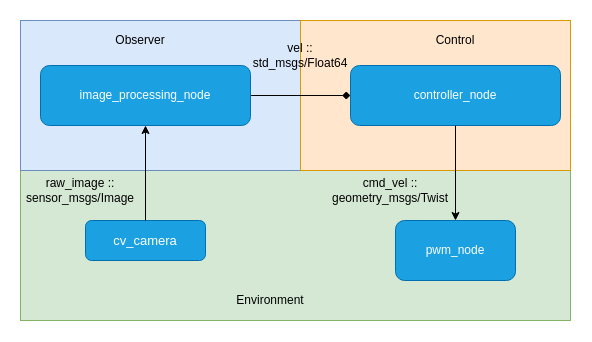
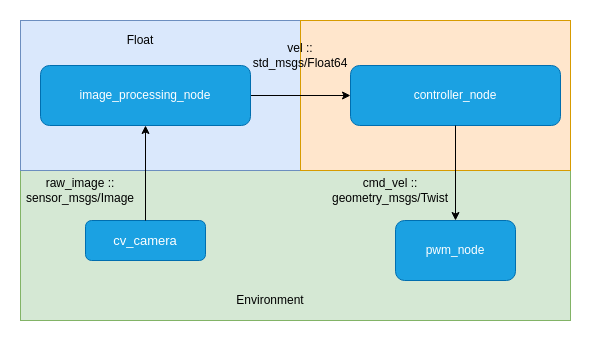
(141, 41) -> (141, 41)
(456, 41) -> none
(341, 96) -> (342, 96)
